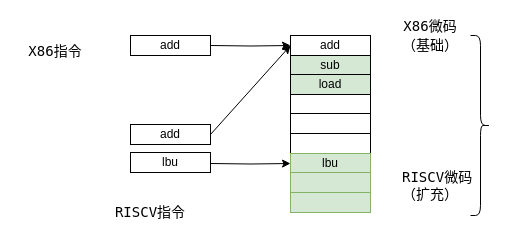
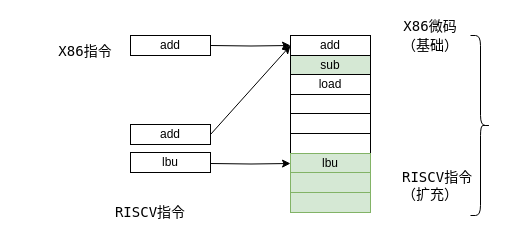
(56, 51) -> (86, 51)
(331, 85) -> (331, 85)
(431, 184) -> (431, 184)
